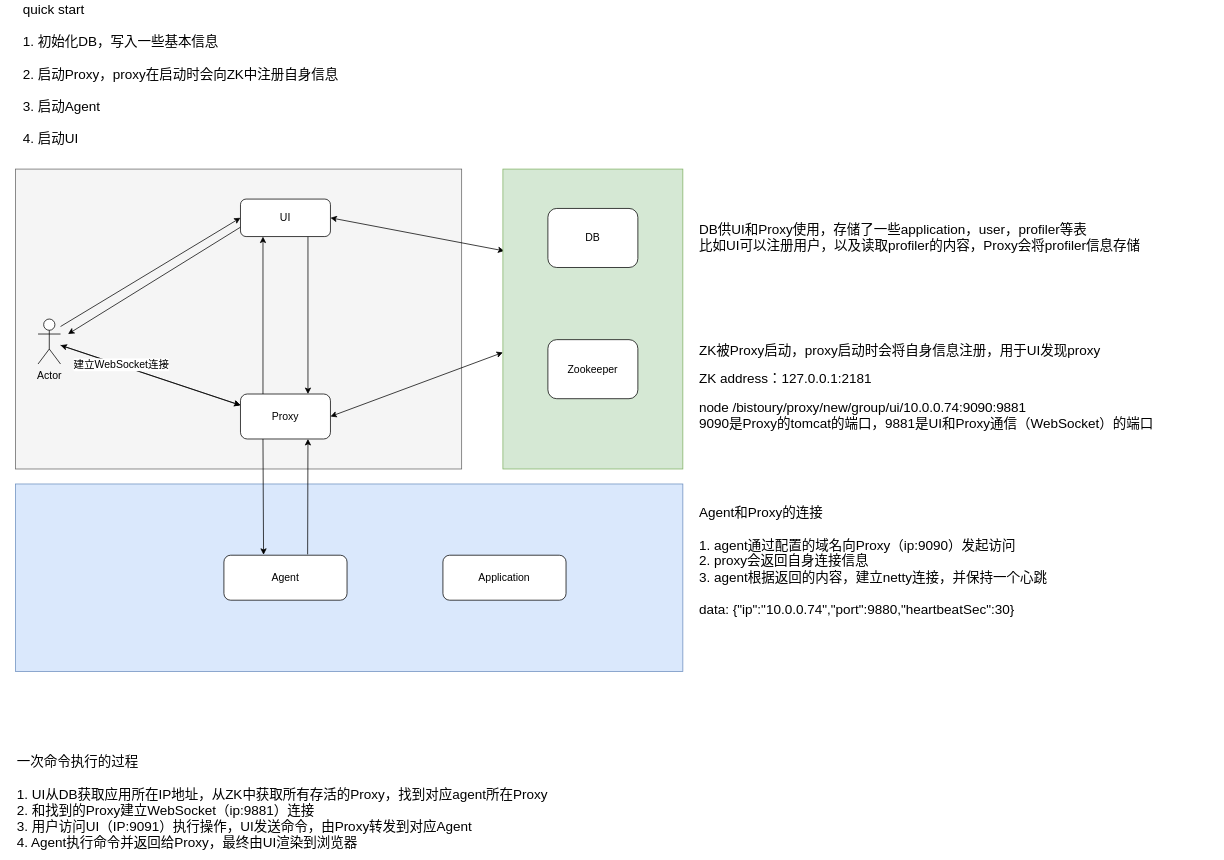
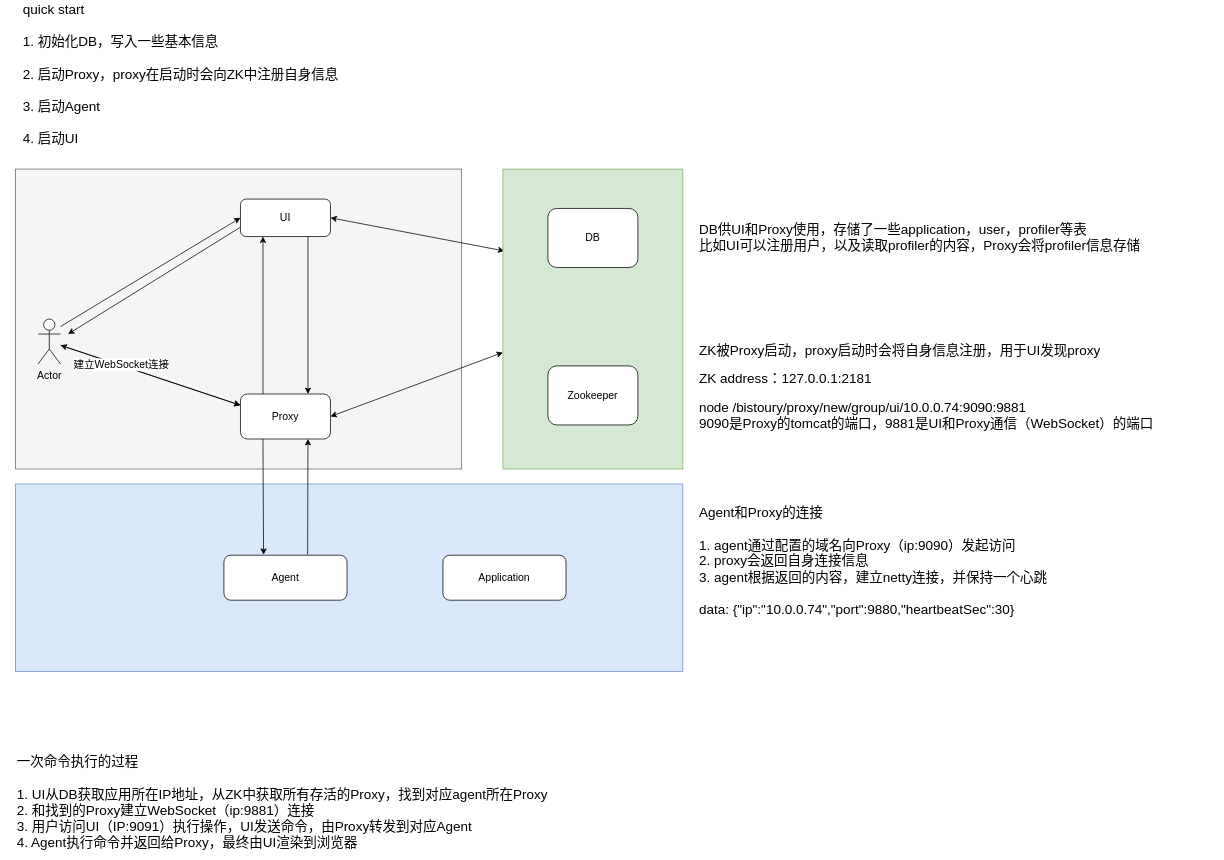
(593, 369) -> (593, 396)
